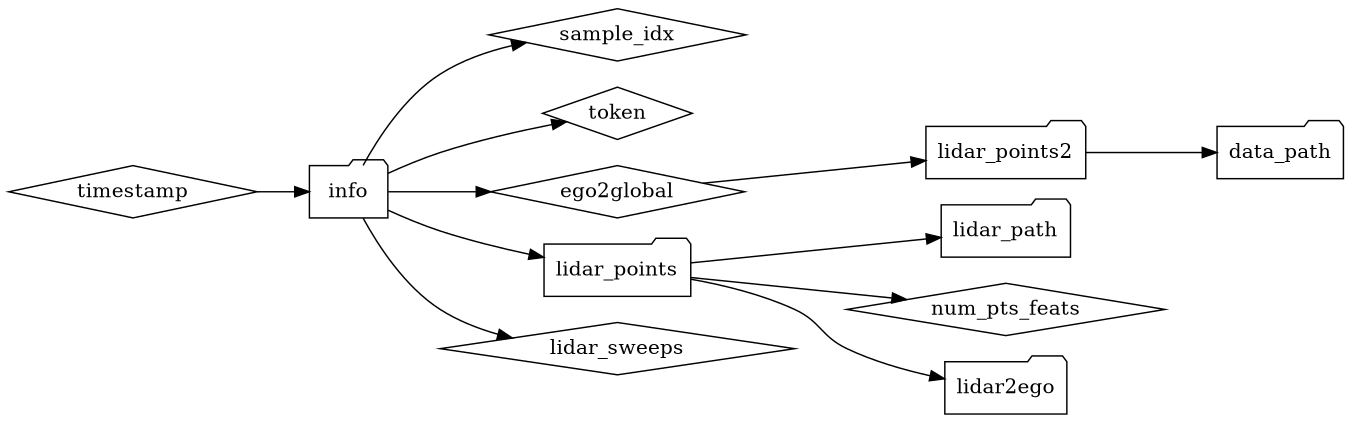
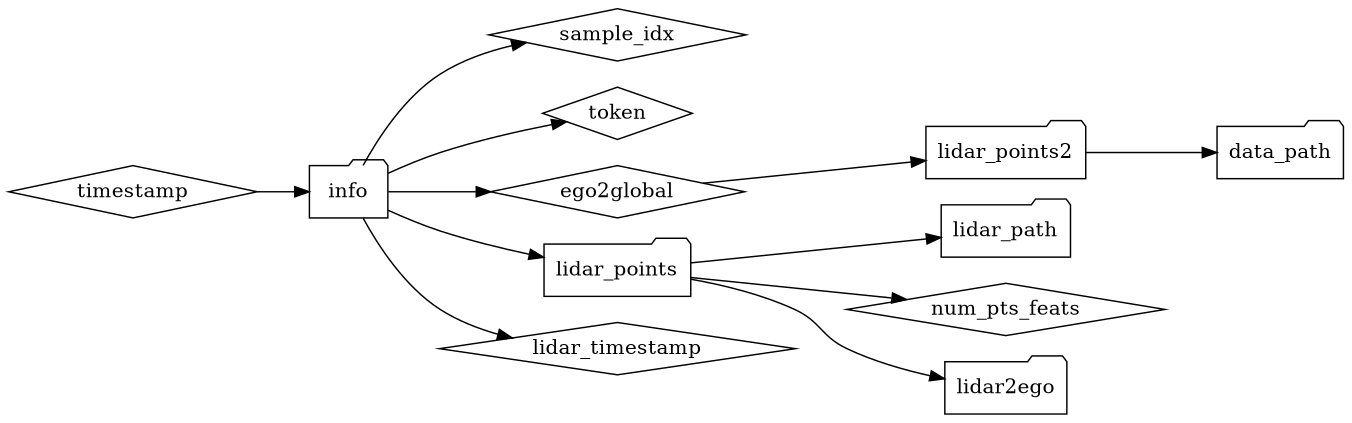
(617, 349) -> (617, 349)
